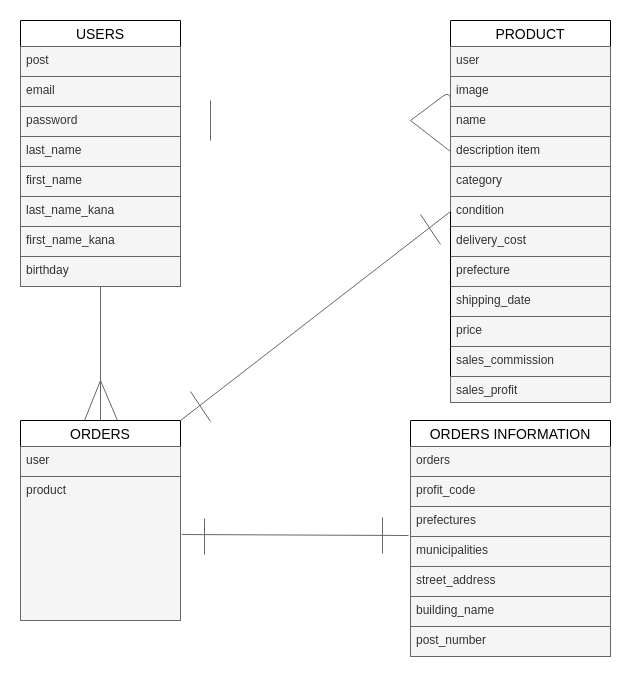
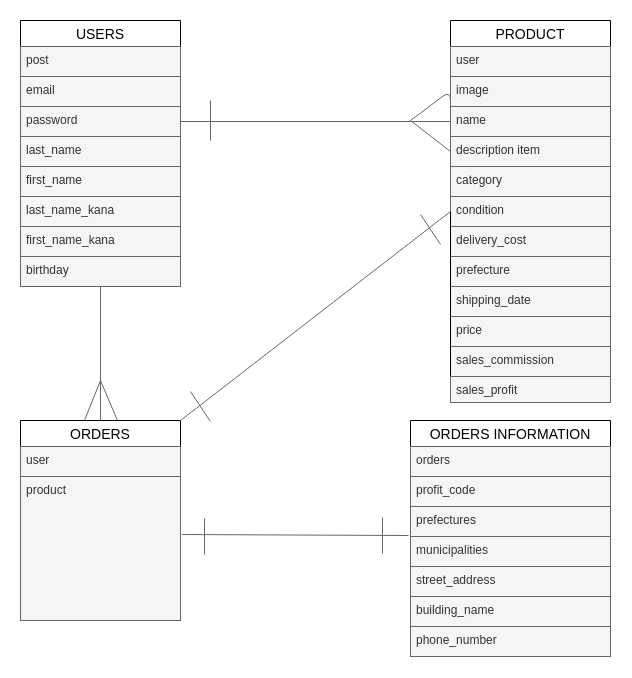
none -> (315, 122)
(453, 640) -> (456, 640)
